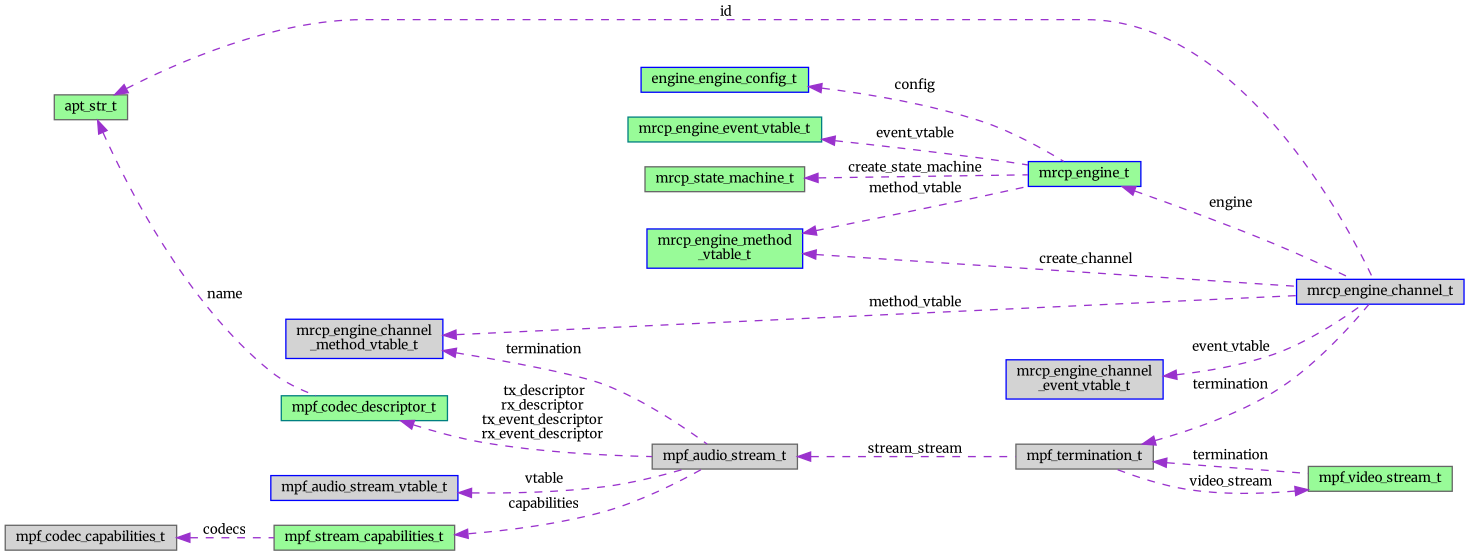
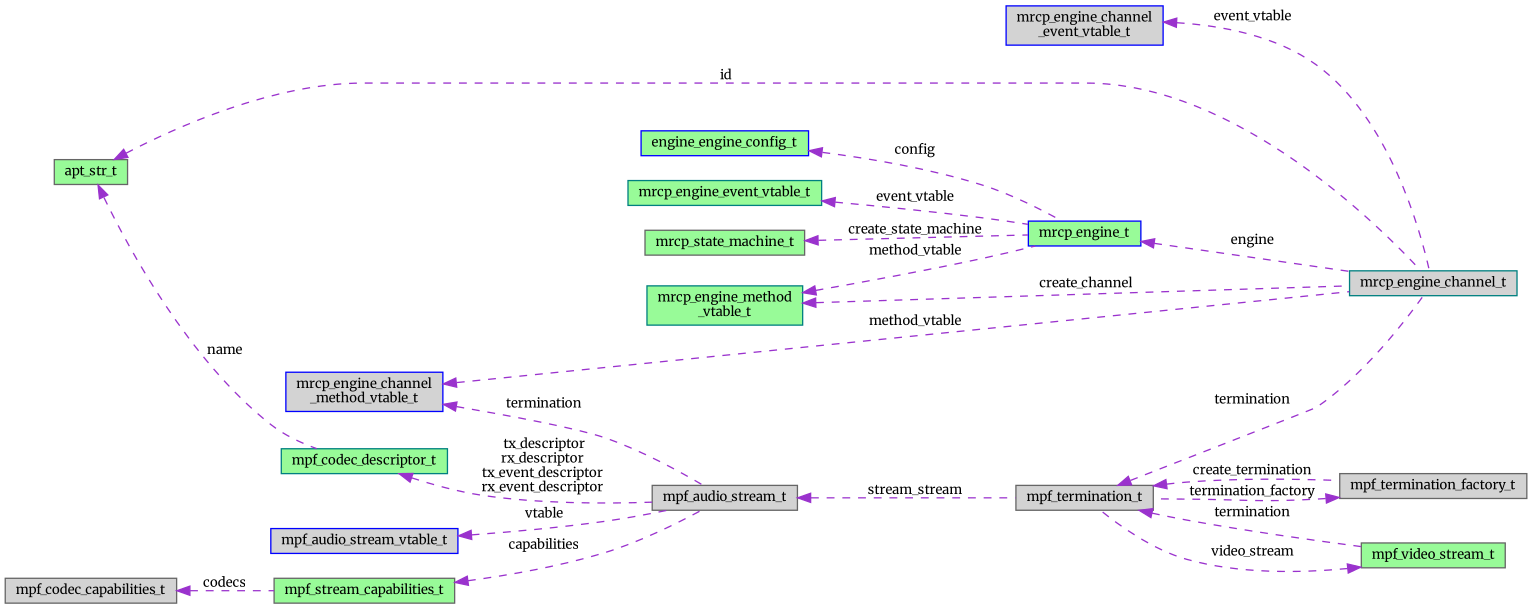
(725, 249) -> (725, 305)
(1380, 292) -> (1433, 283)
none -> (1433, 486)
